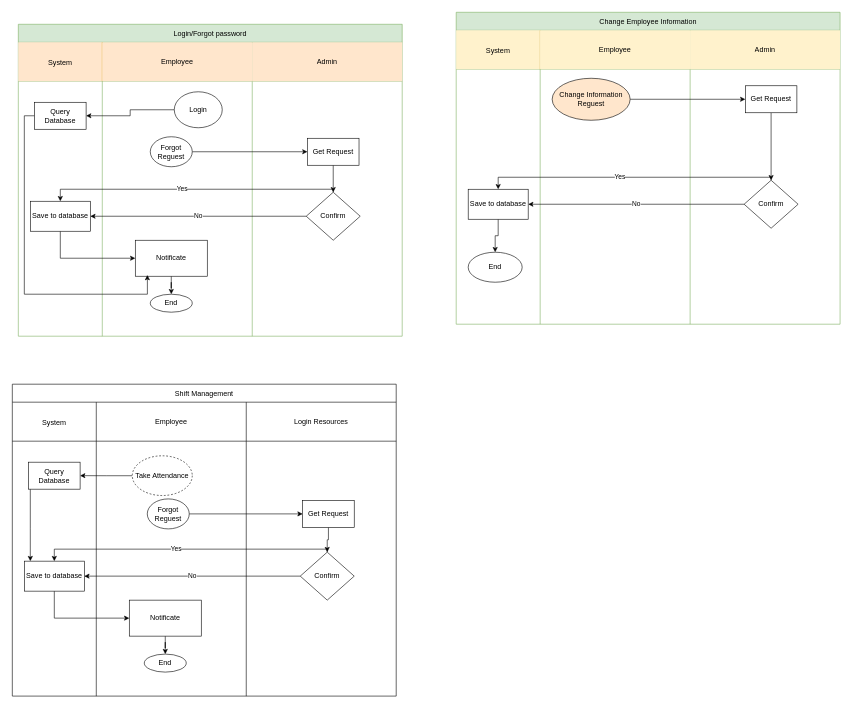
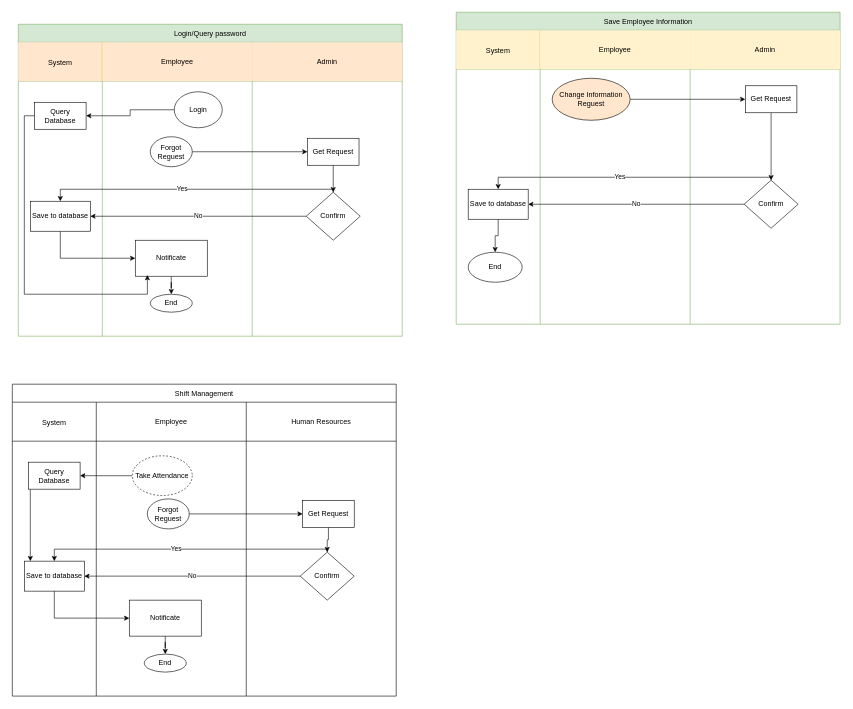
(648, 22) -> (648, 22)
(210, 34) -> (210, 34)
(321, 422) -> (321, 422)
